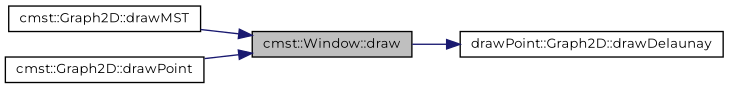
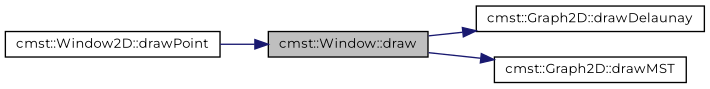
(220, 32) -> (455, 55)
(592, 44) -> (590, 19)
(105, 70) -> (113, 44)
